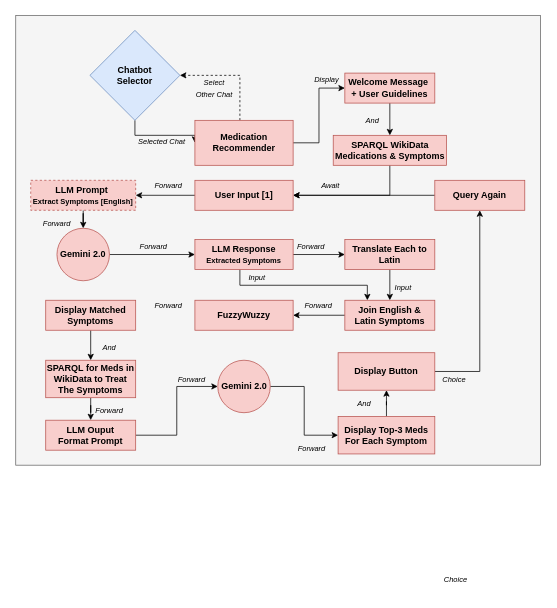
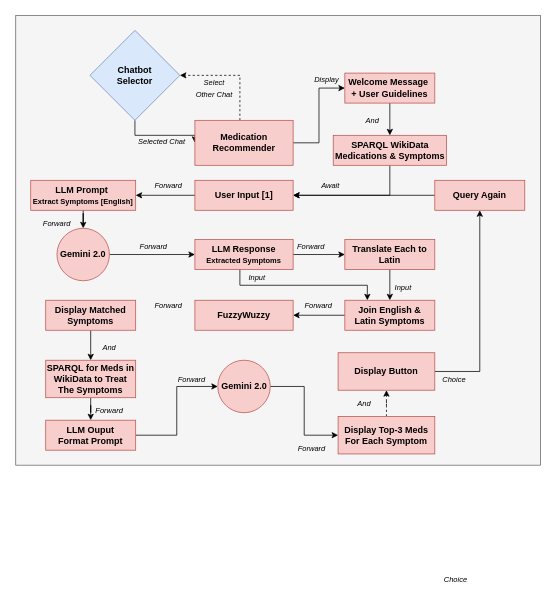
(83, 195) -> (83, 195)
(386, 402) -> (386, 402)
